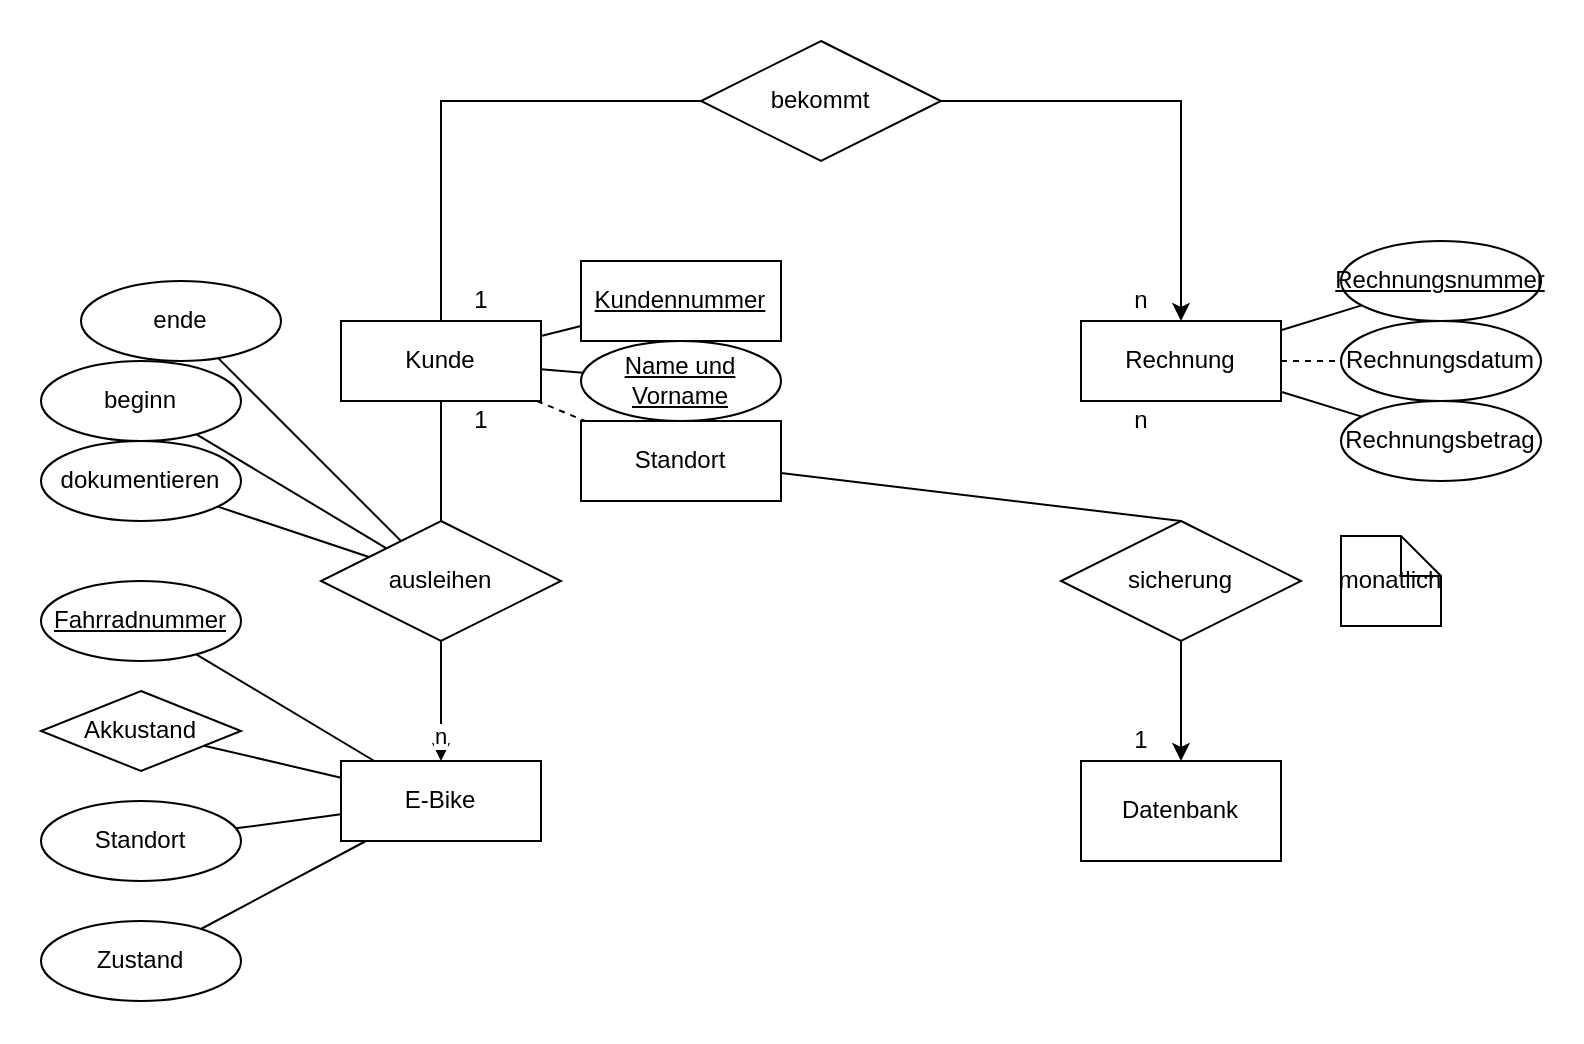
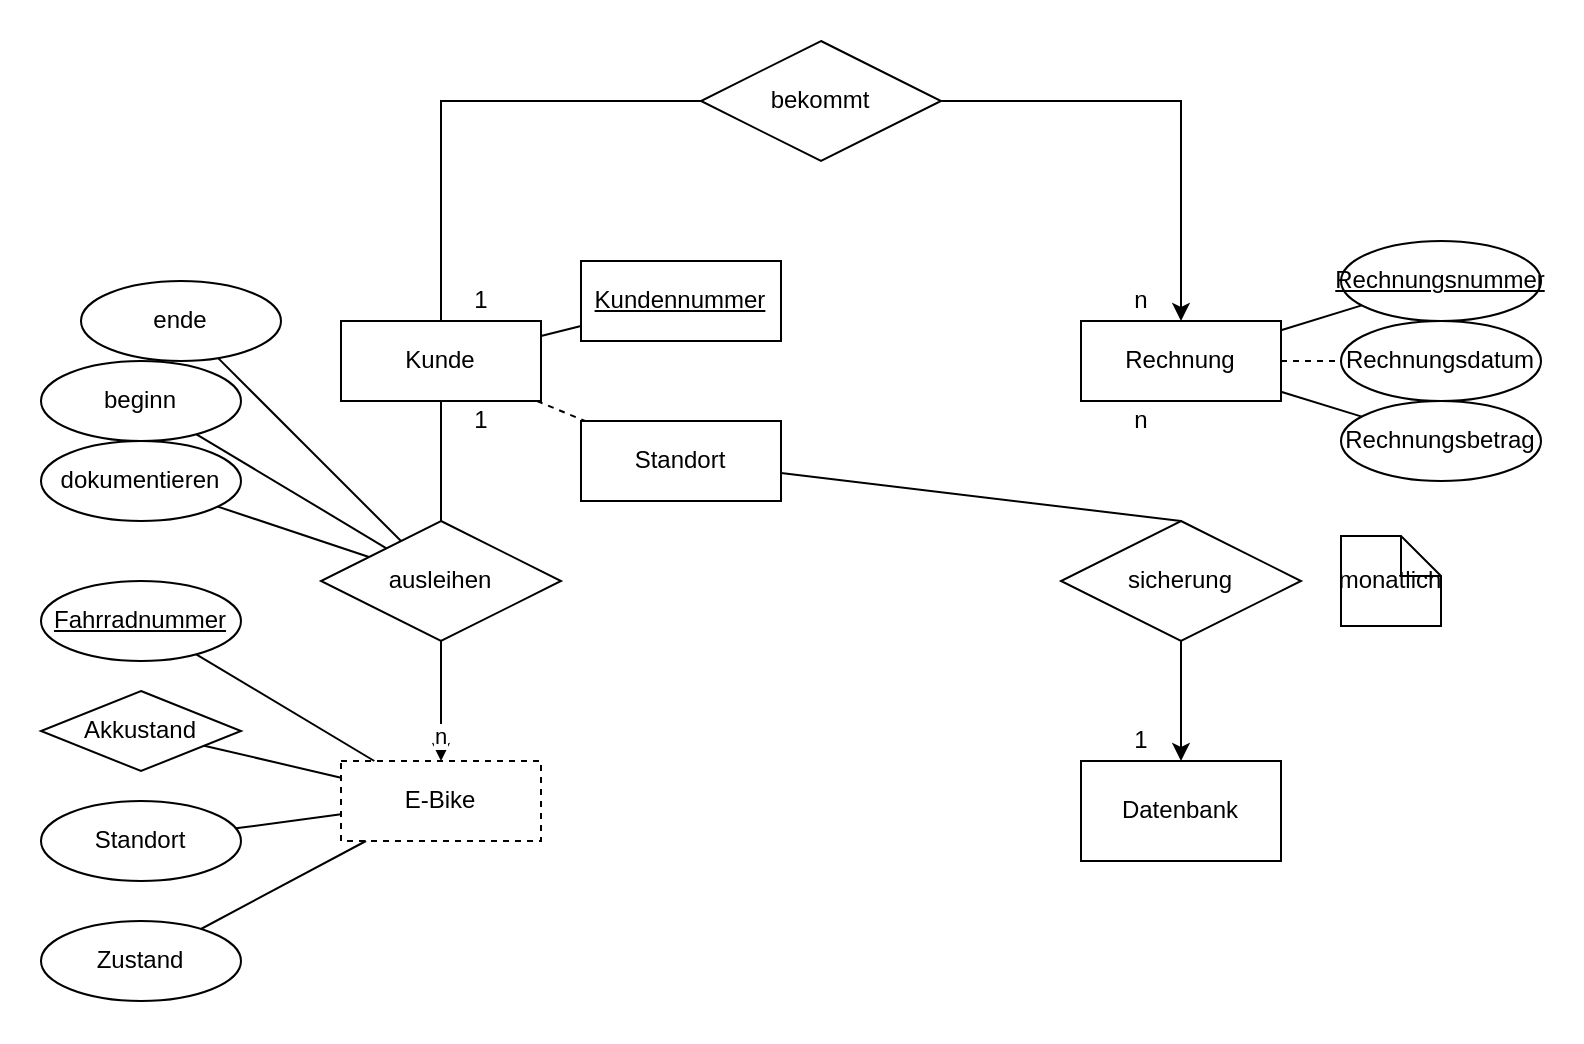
(562, 371) -> none
(681, 381) -> none
(441, 801) -> (441, 801)
